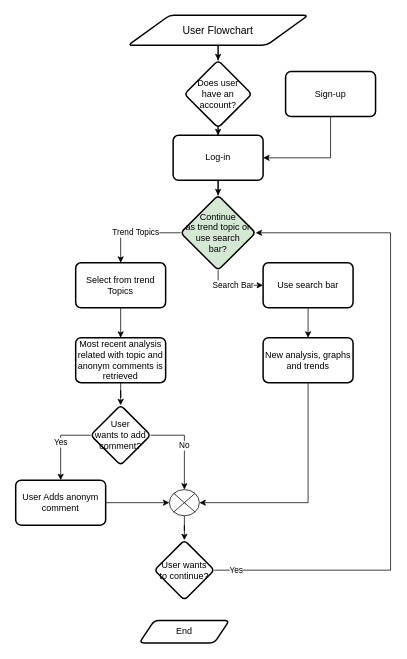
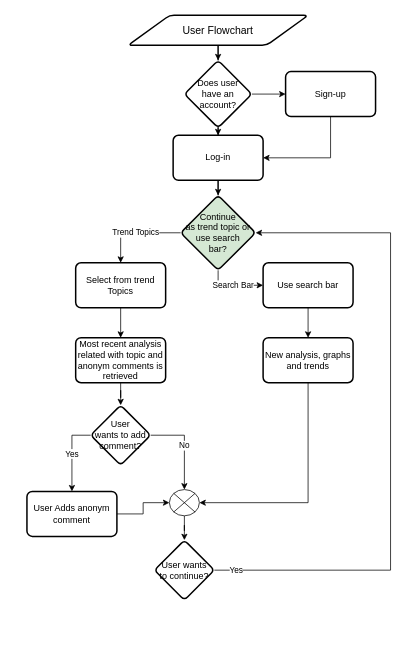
none -> (279, 94)
(60, 503) -> (72, 514)
(184, 632) -> none
